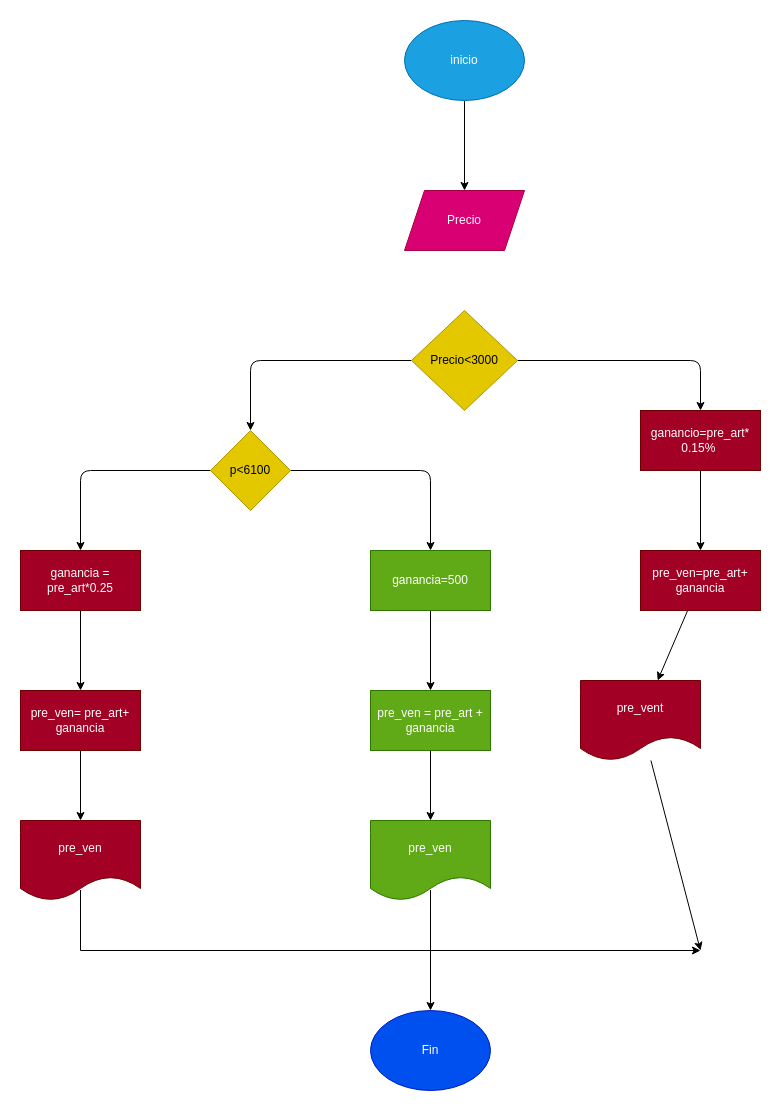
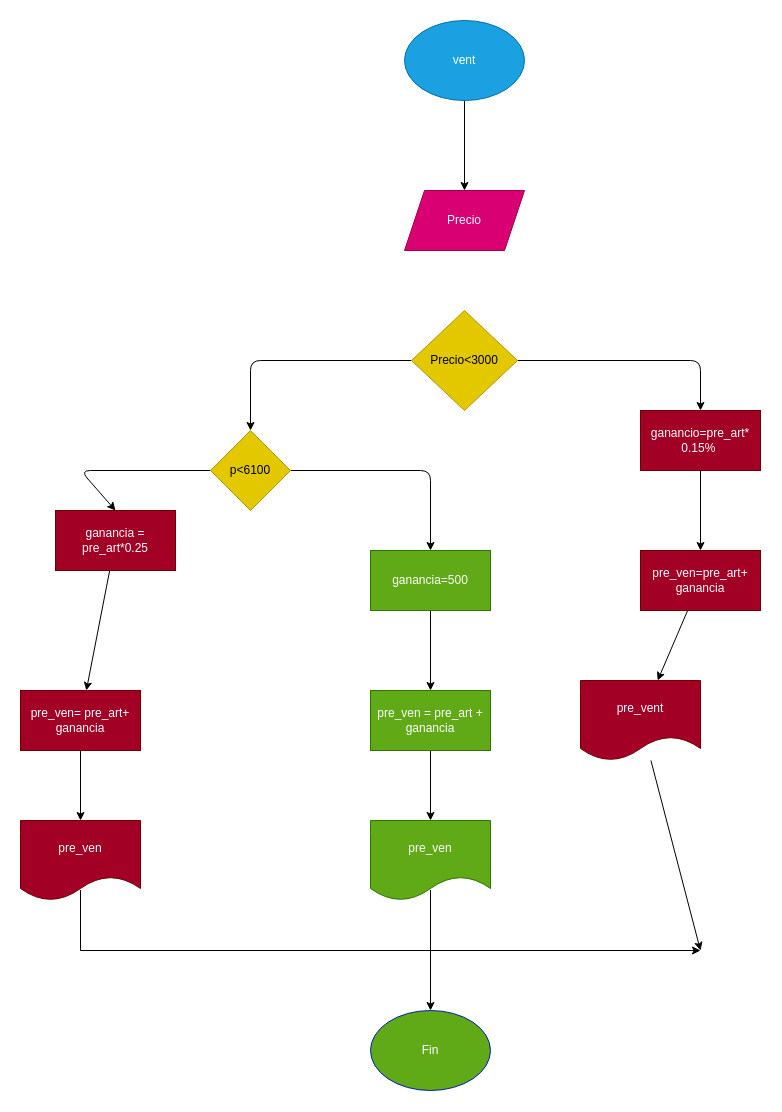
(465, 61) -> (465, 61)
(81, 581) -> (116, 541)
(431, 1051) -> (431, 1051)
